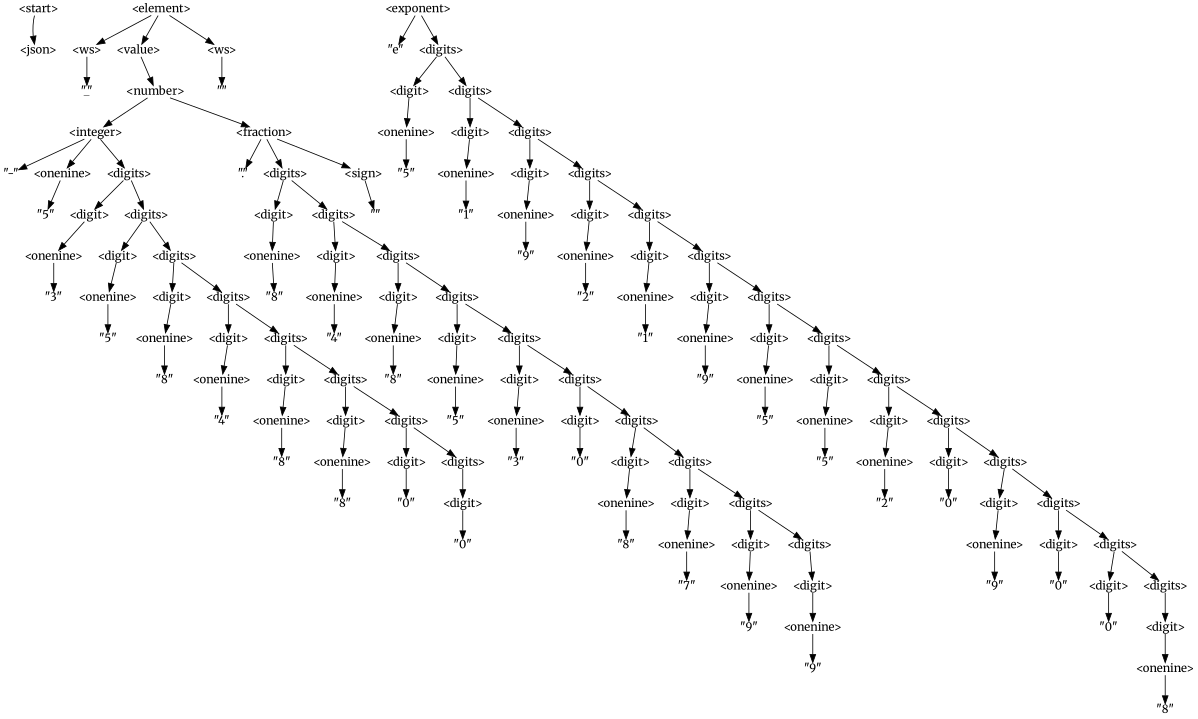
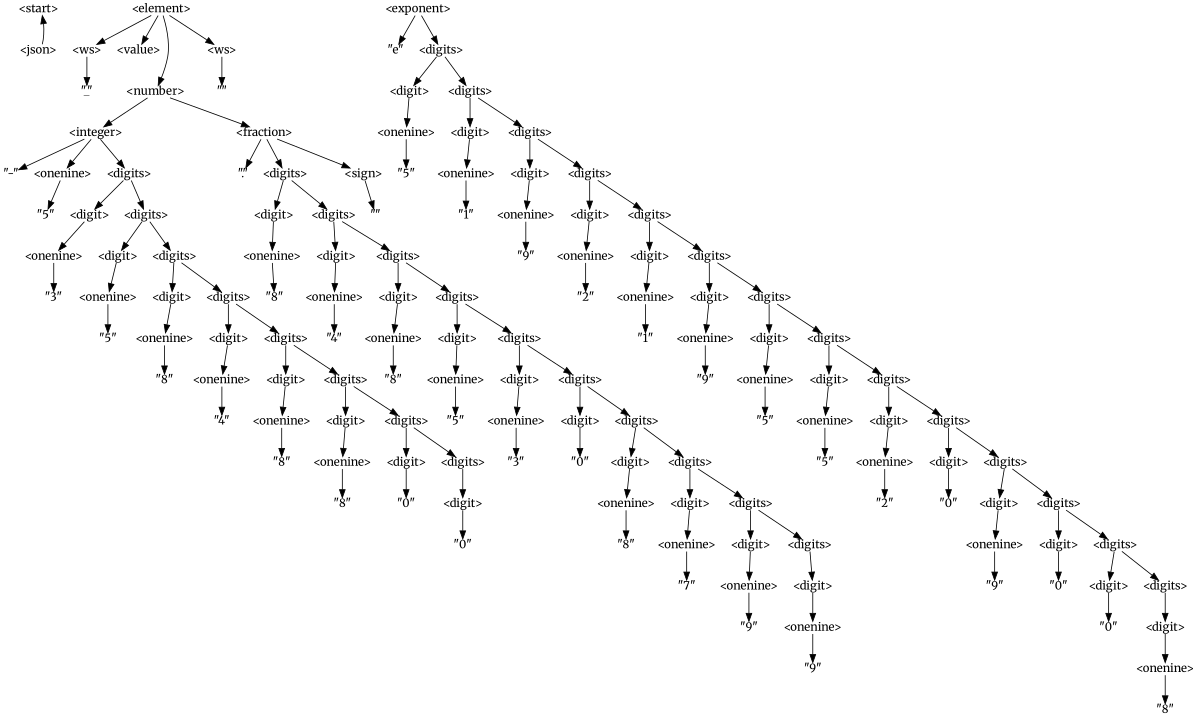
(33, 26) -> (44, 34)
(146, 67) -> (168, 47)
